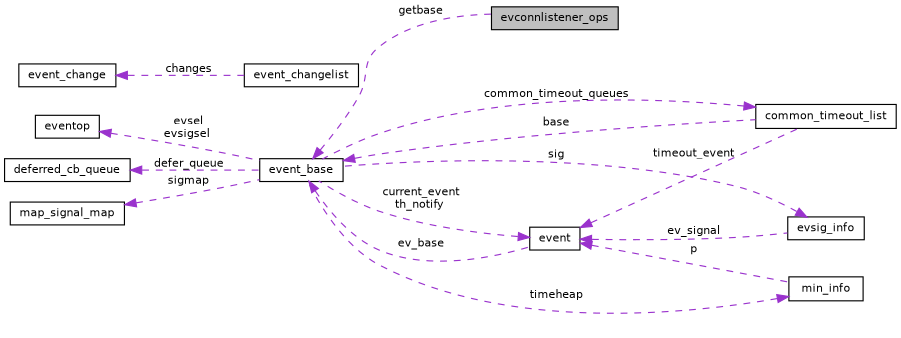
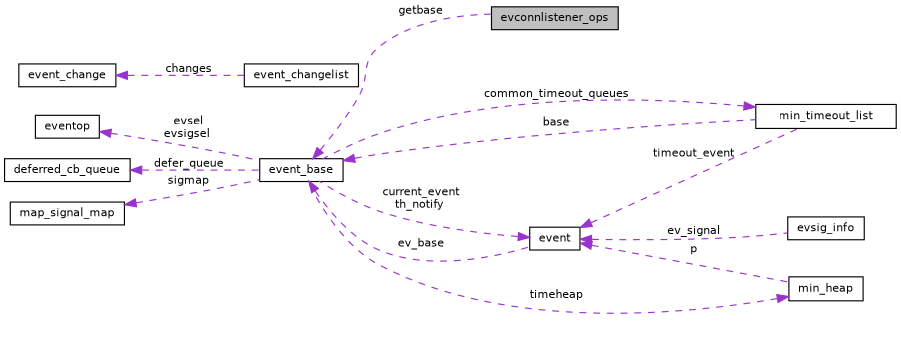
(826, 116) -> (826, 116)
(573, 163) -> none
(826, 289) -> (826, 289)
